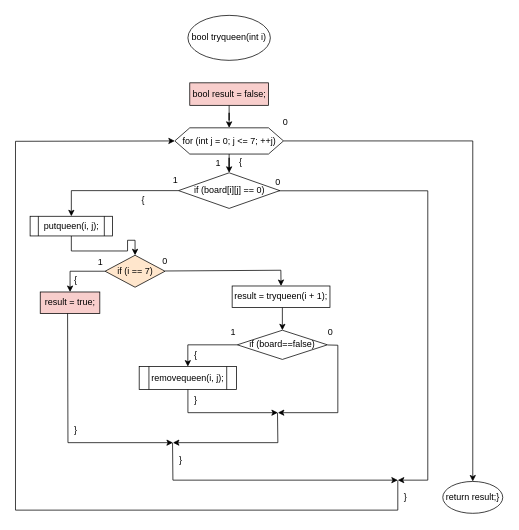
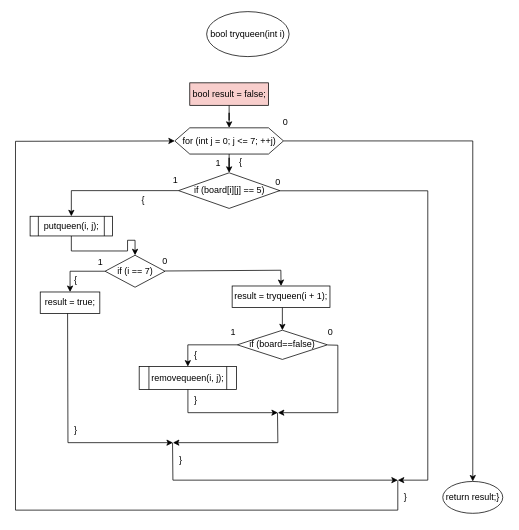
(229, 38) -> (248, 34)
(230, 191) -> (230, 191)
(135, 271) -> (135, 271)
(70, 303) -> (70, 303)
